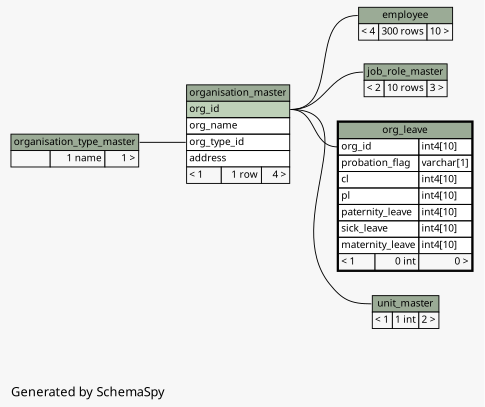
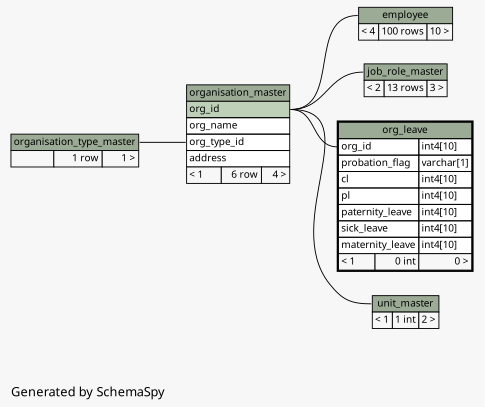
(403, 31) -> (403, 31)
(406, 88) -> (406, 88)
(84, 158) -> (86, 158)
(245, 175) -> (245, 175)
